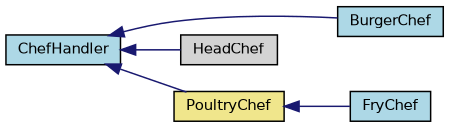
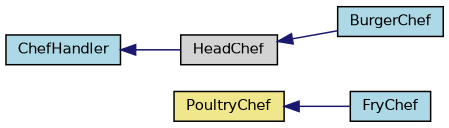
(230, 17) -> (315, 35)
(153, 81) -> none
